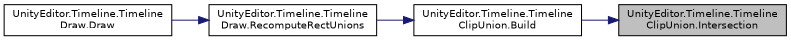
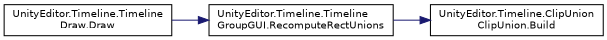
(293, 20) -> (301, 20)
(498, 20) -> (517, 20)
(703, 20) -> none
